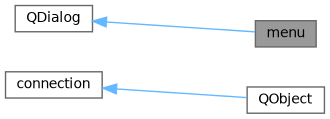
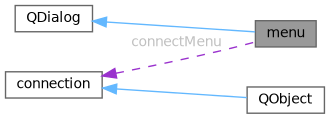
none -> (186, 59)
